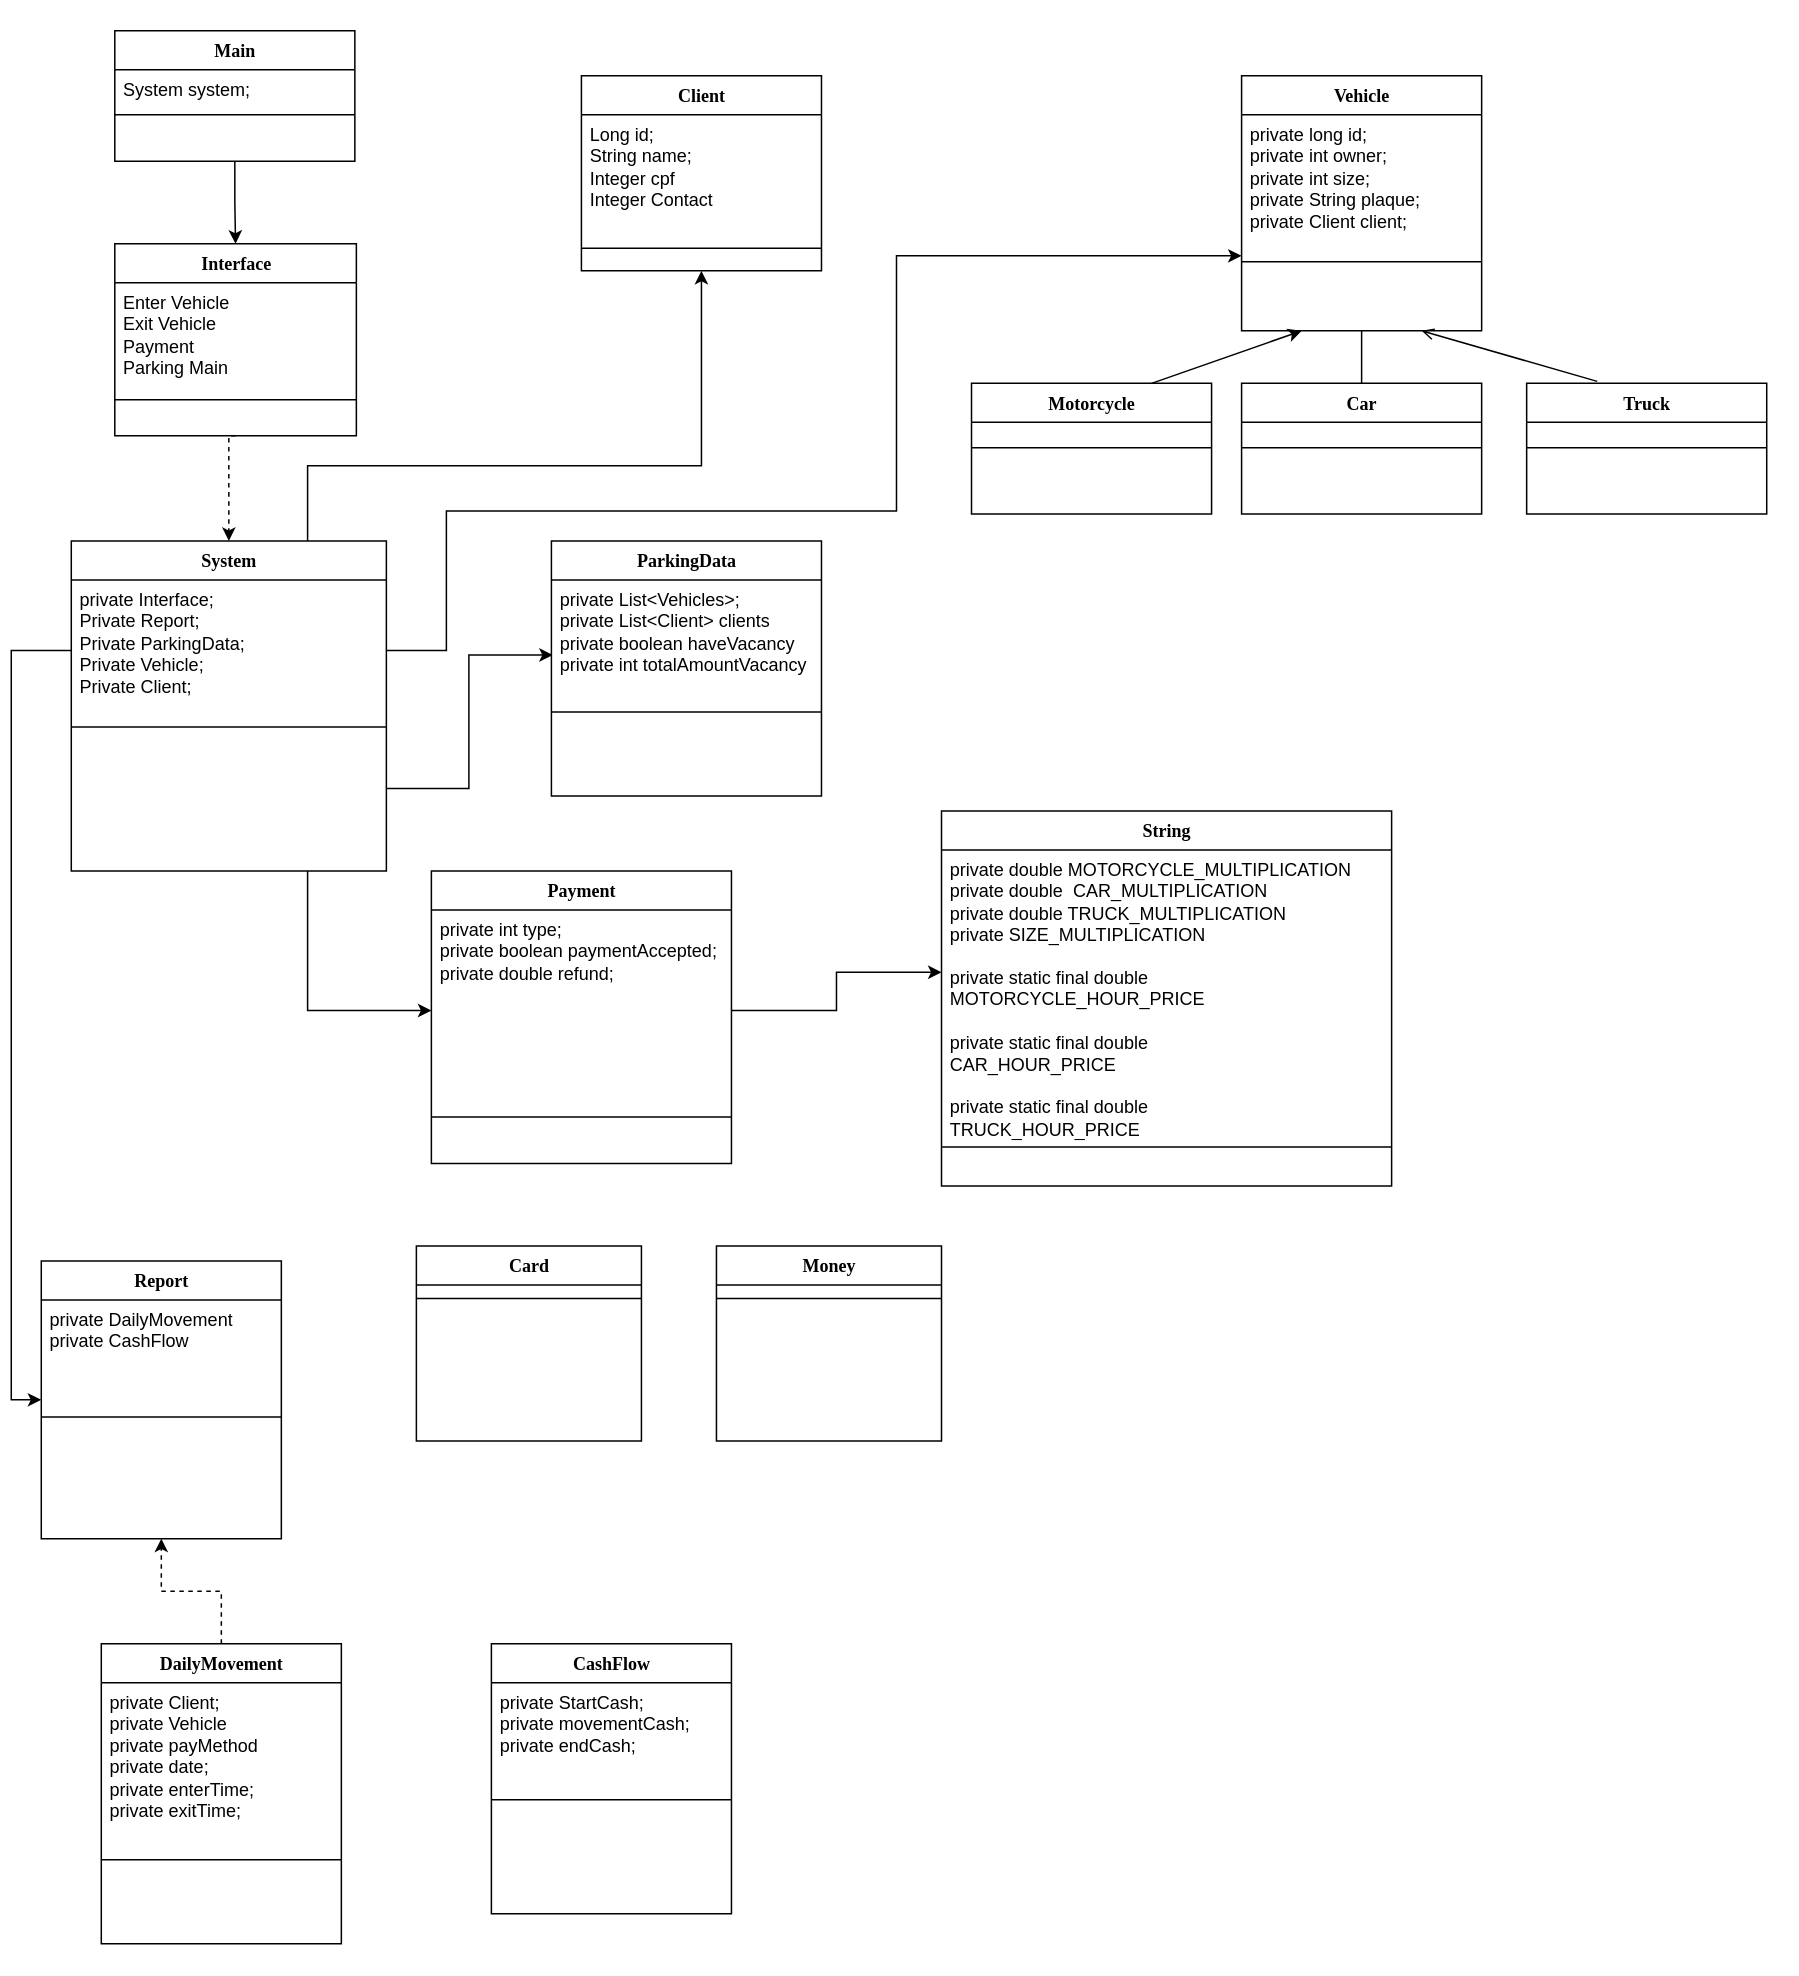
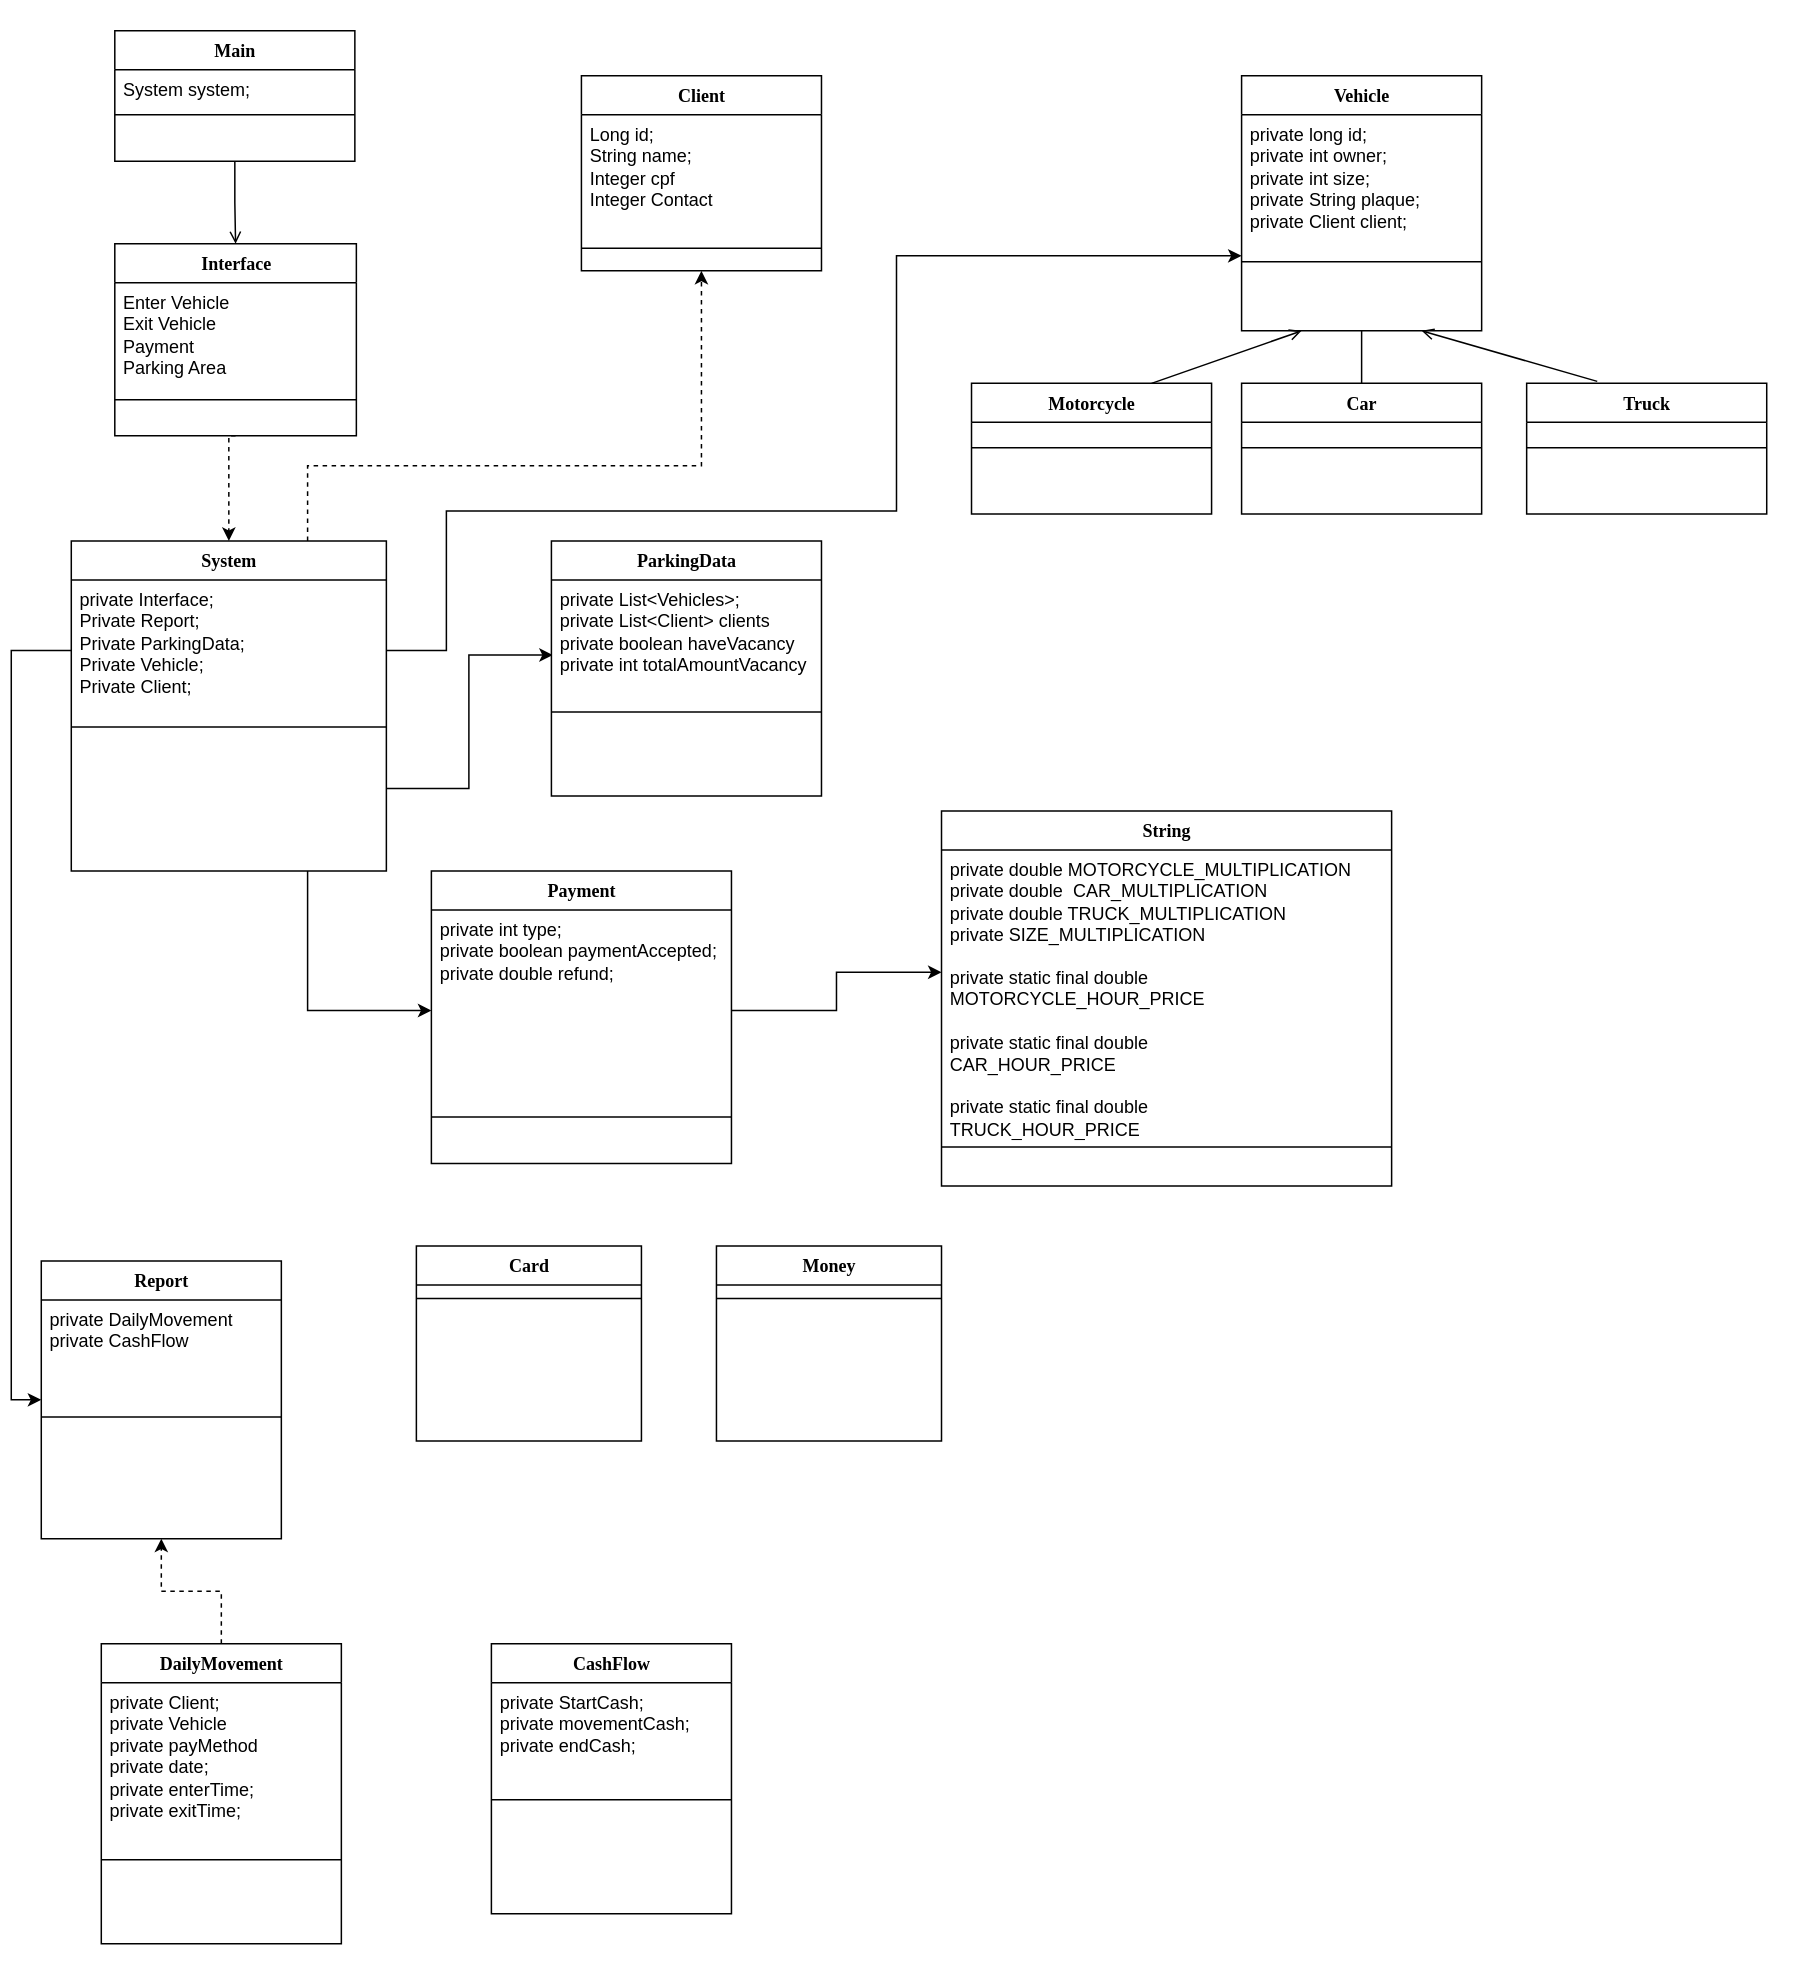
(235, 232) -> (235, 234)
(1290, 335) -> (1292, 334)
(182, 336) -> (182, 336)
(561, 466) -> (561, 466)
